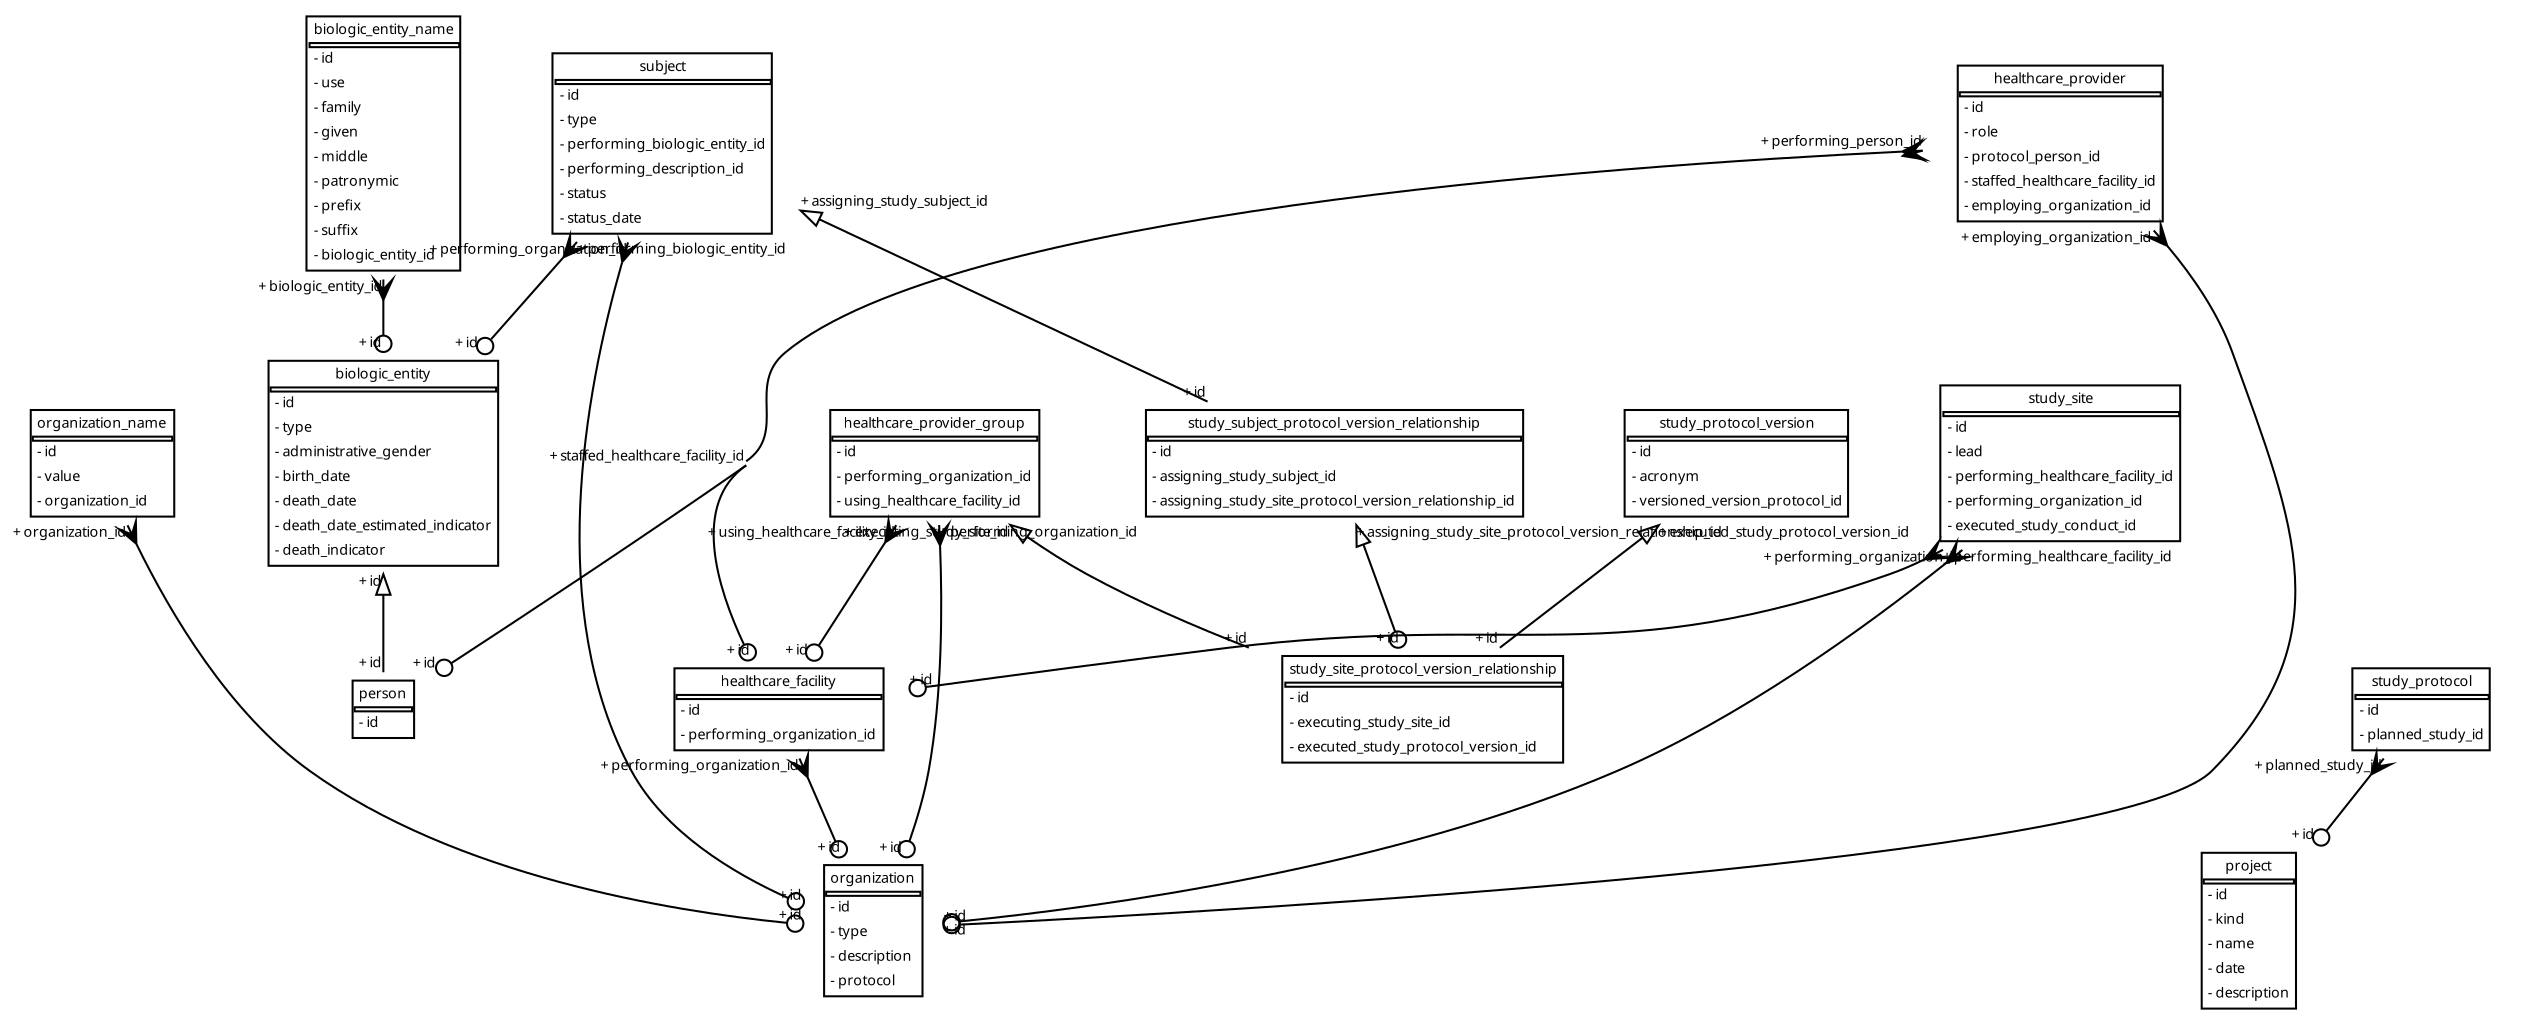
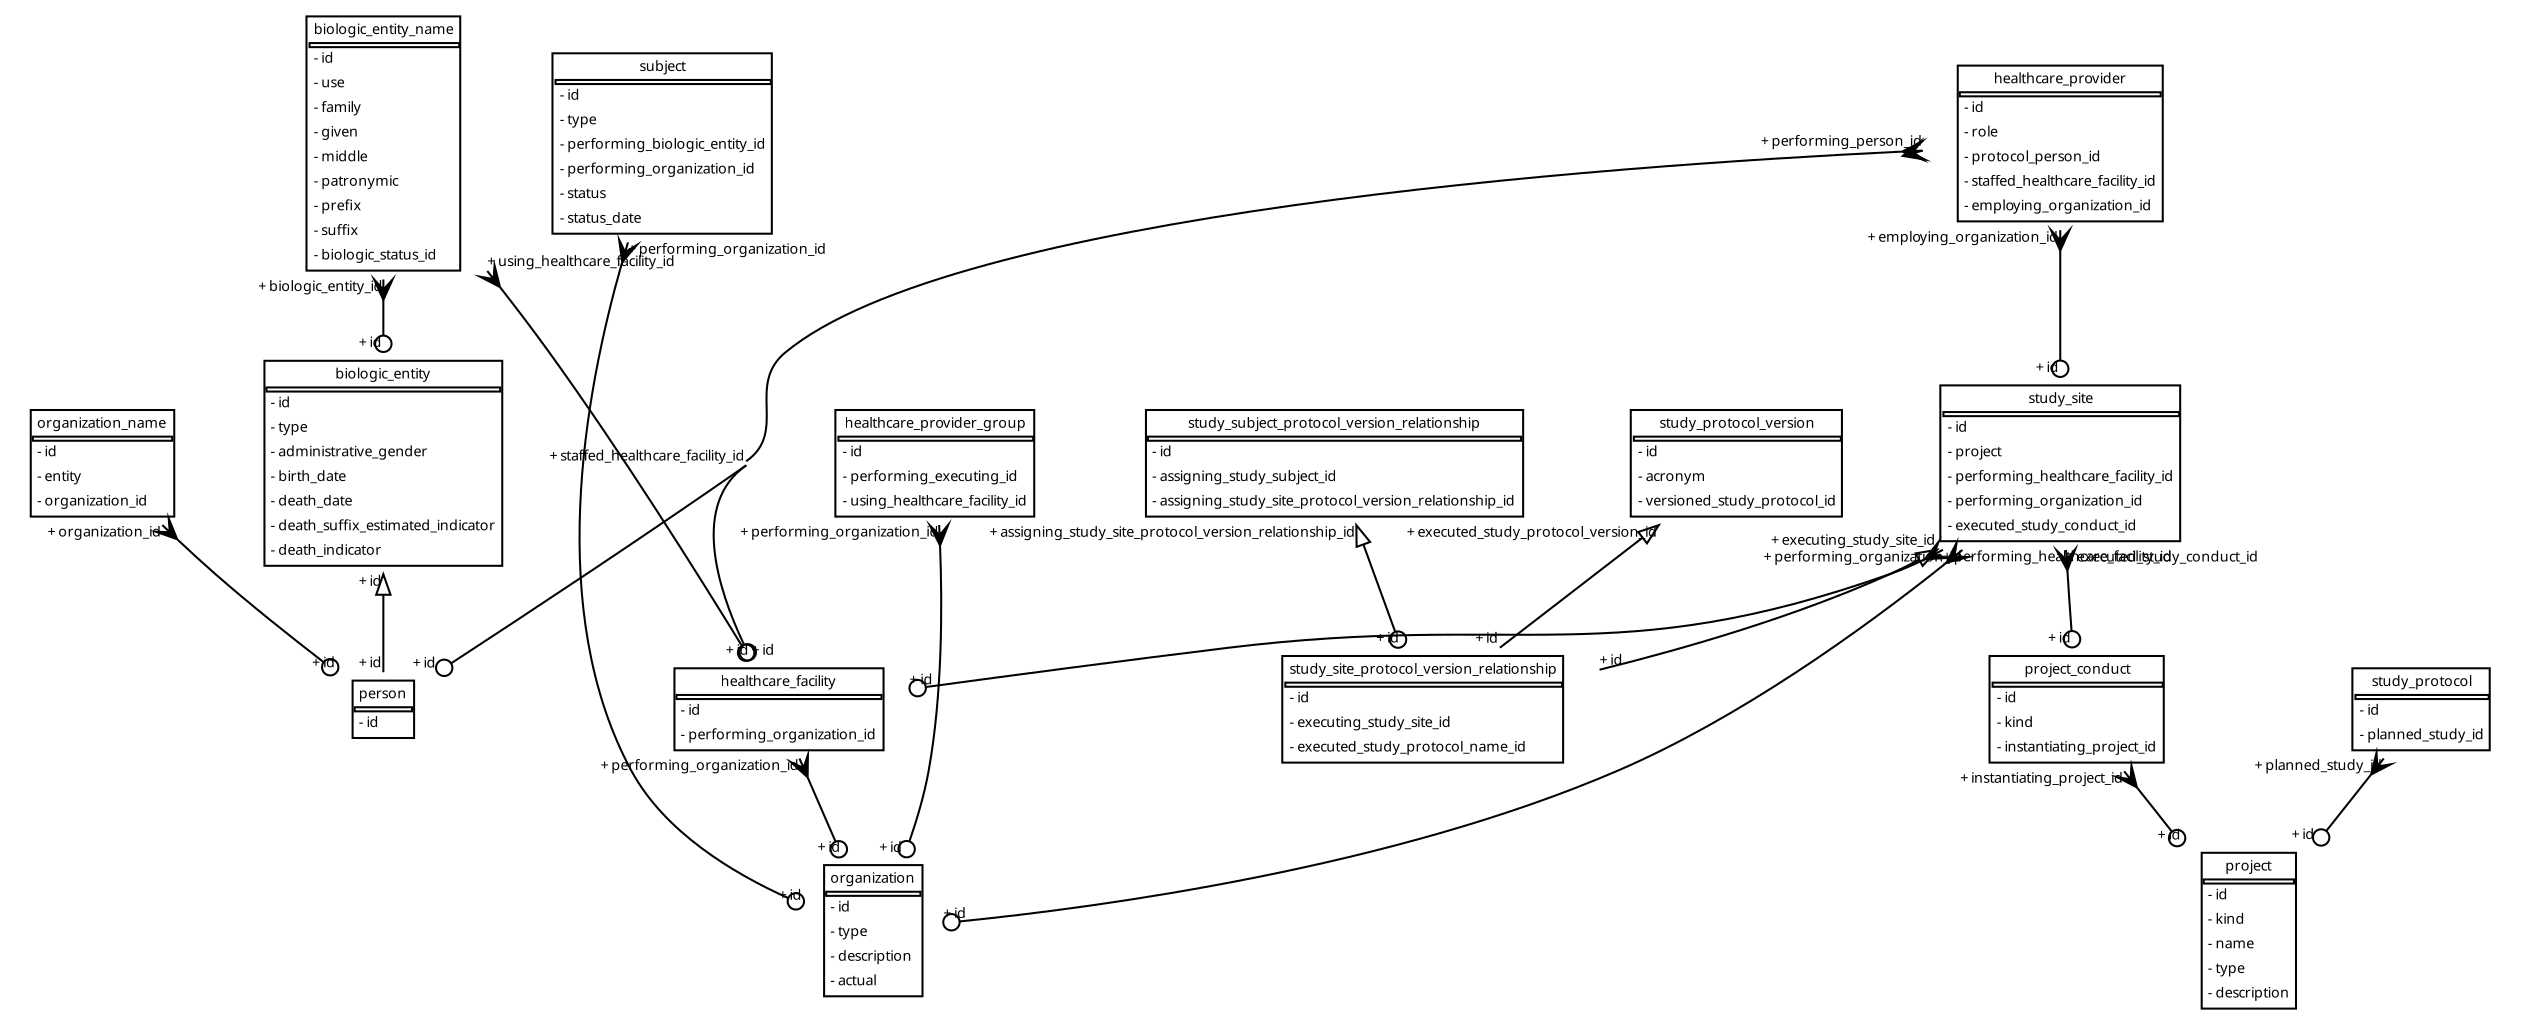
(653, 169) -> (658, 169)
(375, 255) -> (376, 255)
(527, 298) -> none
(1013, 310) -> none
(1966, 452) -> (1975, 452)
(59, 477) -> (59, 477)
(935, 477) -> (931, 477)
(1737, 501) -> (1737, 501)
(383, 526) -> (383, 526)
(852, 594) -> (626, 463)
(1135, 599) -> (1754, 626)
none -> (2077, 709)
(1413, 747) -> (1408, 747)
(404, 825) -> (249, 603)
(1879, 851) -> (2060, 306)
(2227, 969) -> (2227, 969)
(863, 981) -> (854, 981)
